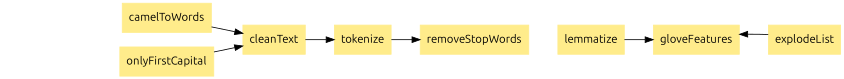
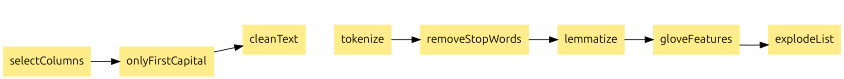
(167, 18) -> none
(758, 34) -> (750, 45)
(316, 40) -> none
none -> (539, 40)
none -> (47, 62)
